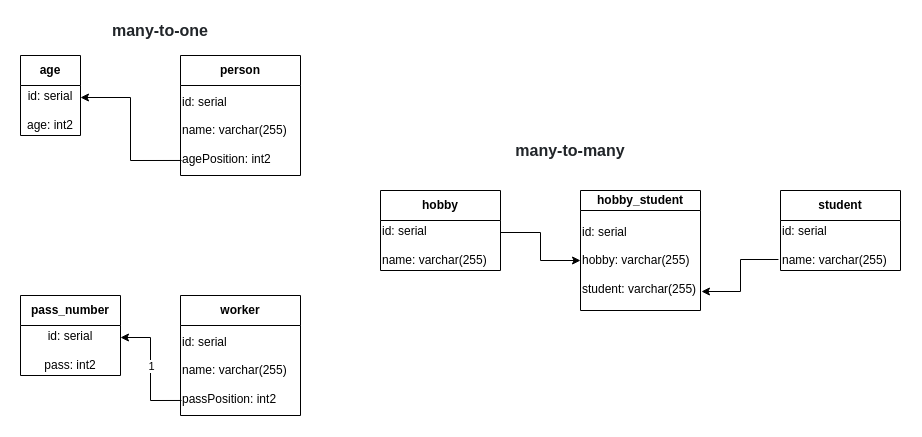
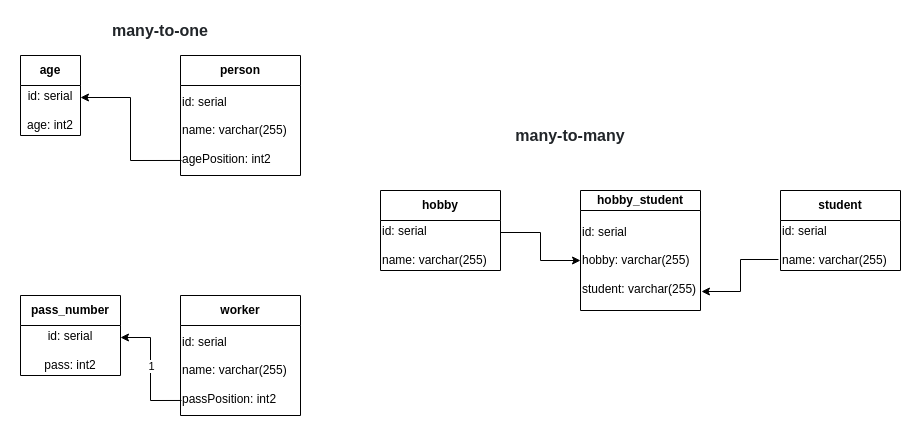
(571, 151) -> (571, 136)
